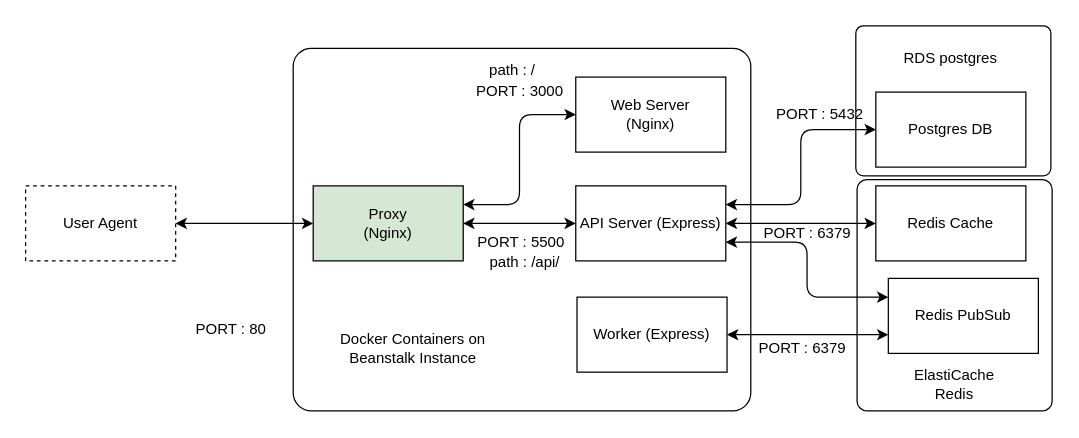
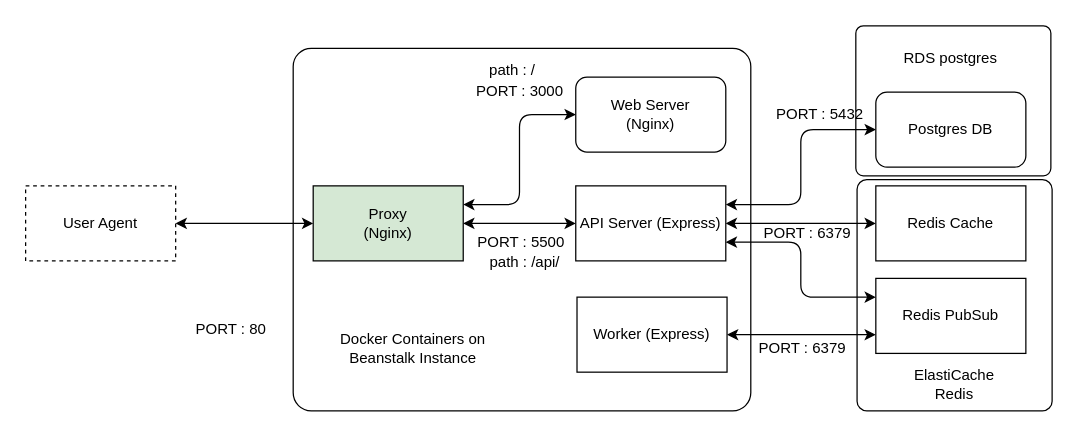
(651, 114) -> (651, 114)
(951, 129) -> (951, 129)
(963, 316) -> (951, 316)
